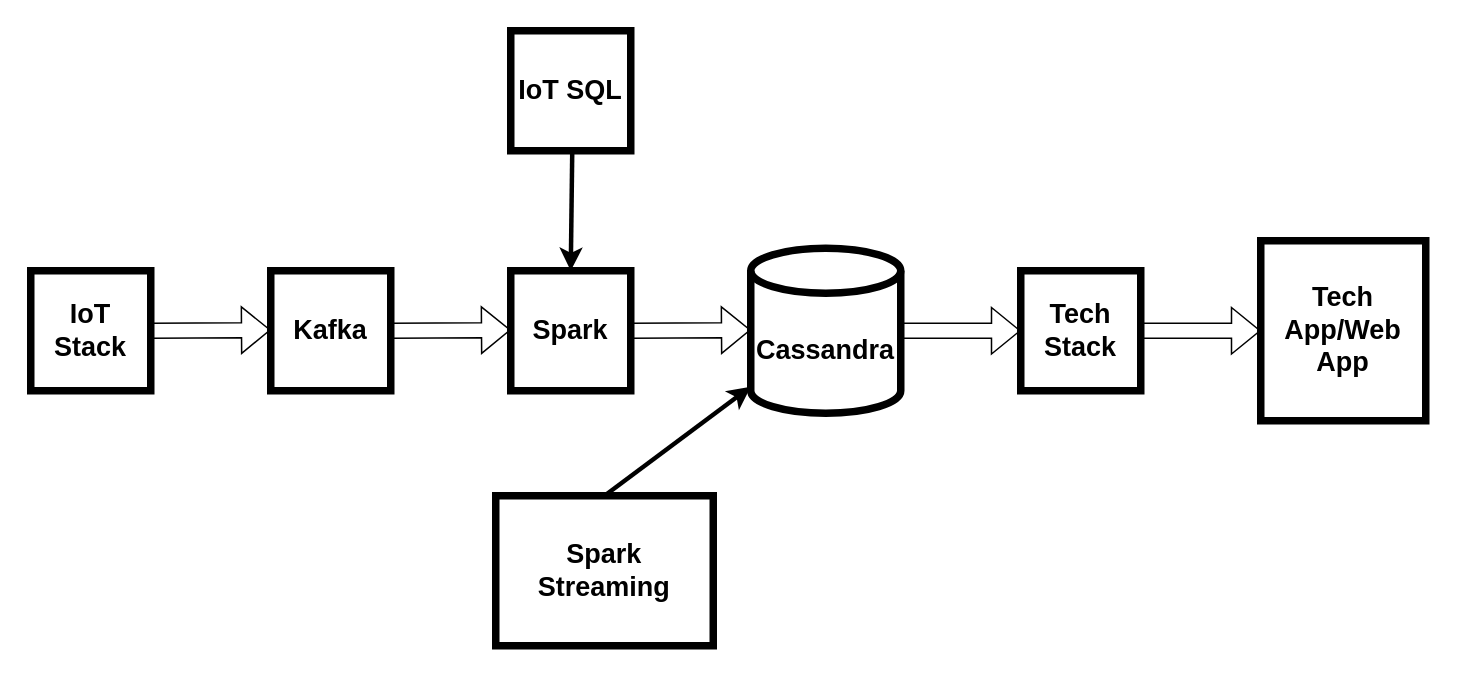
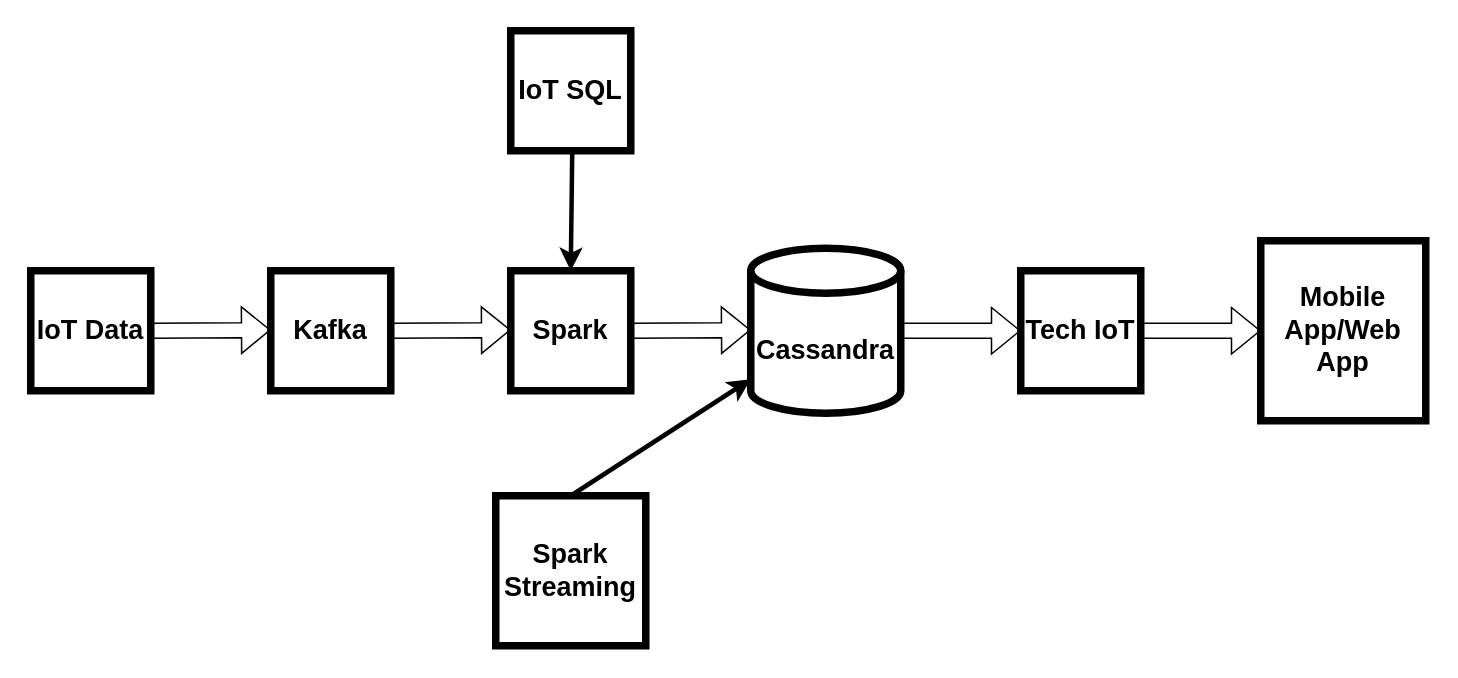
(91, 331) -> (91, 331)
(1081, 331) -> (1081, 331)
(1343, 331) -> (1343, 331)
(605, 571) -> (571, 571)
